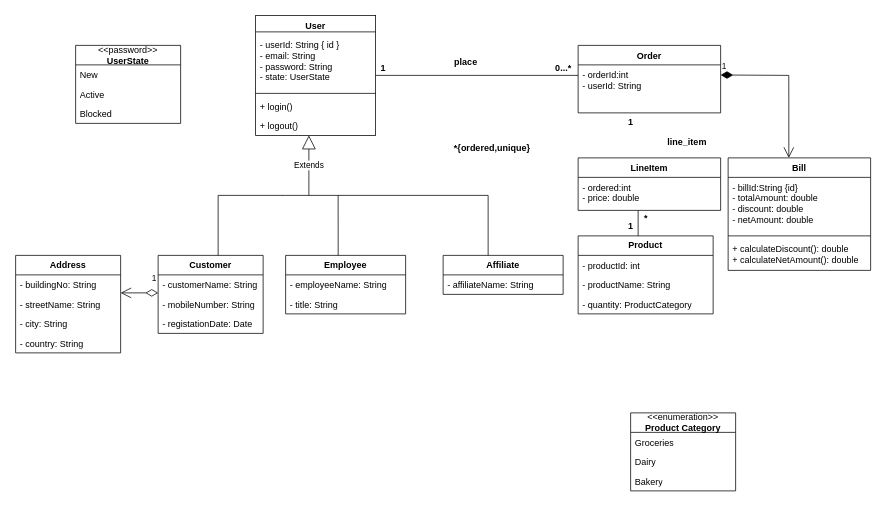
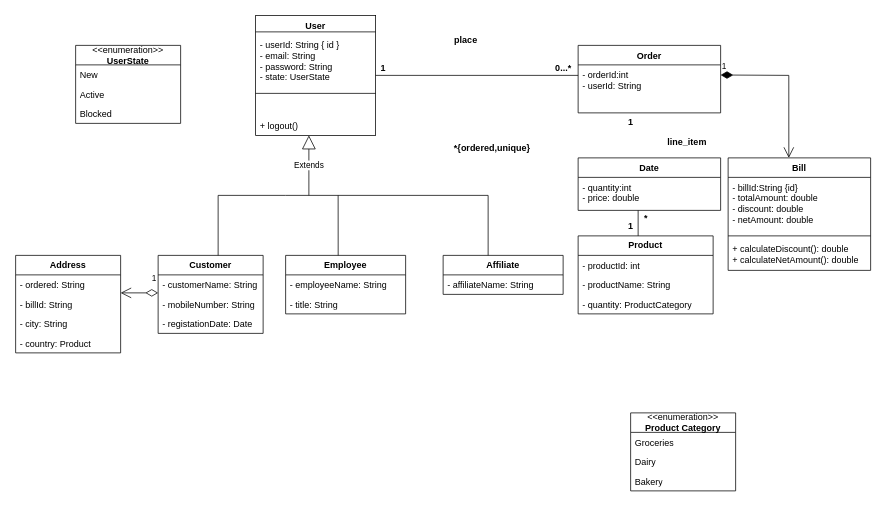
(128, 55) -> (128, 55)
(465, 63) -> (465, 40)
(315, 106) -> none
(649, 169) -> (649, 169)
(614, 193) -> (614, 193)
(62, 286) -> (58, 286)
(66, 305) -> (52, 305)
(58, 344) -> (62, 344)
